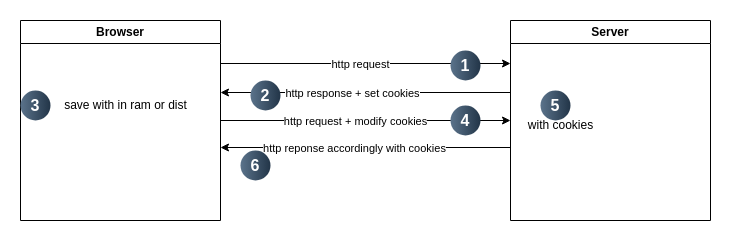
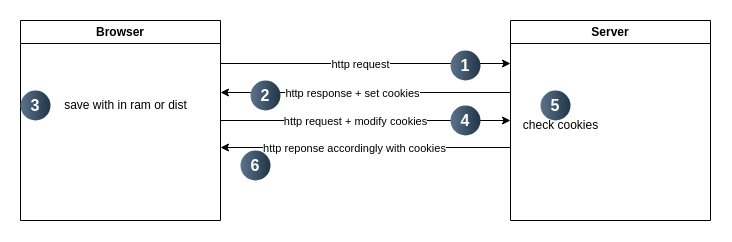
(561, 126) -> (561, 126)
